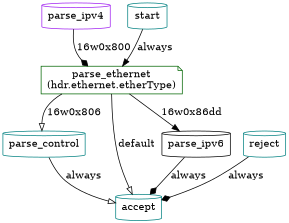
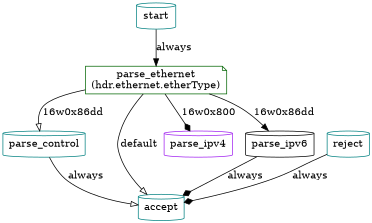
(74, 45) -> (175, 109)
(74, 112) -> (73, 112)
